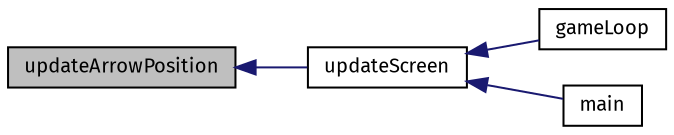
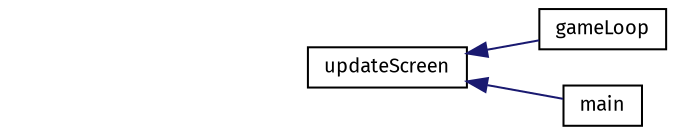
(122, 67) -> none
